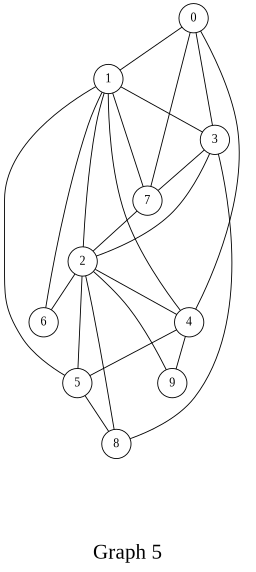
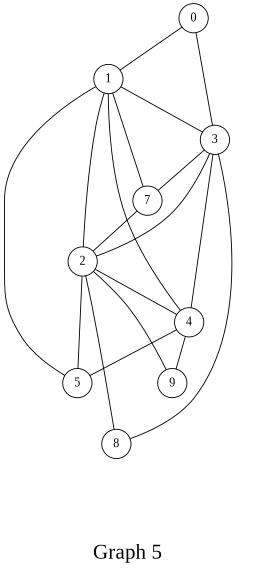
(172, 106) -> none
(238, 170) -> (202, 231)
(44, 322) -> none
(97, 414) -> none
